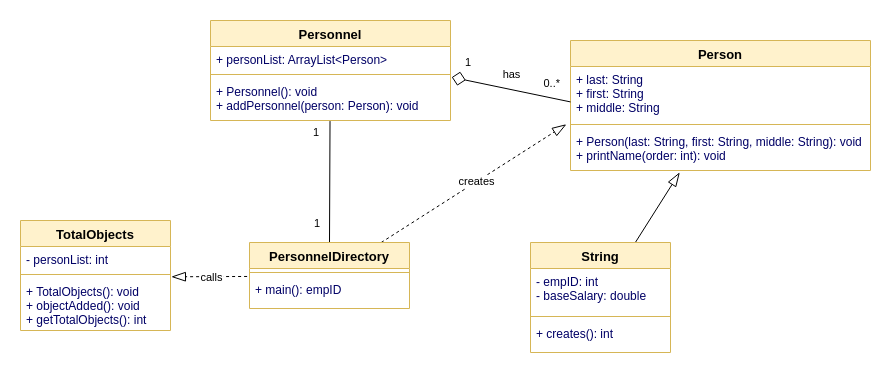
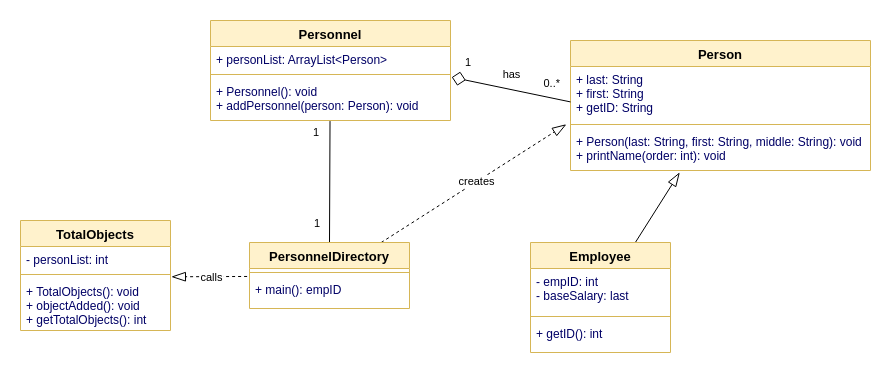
(615, 80) -> (615, 80)
(600, 257) -> (600, 257)
(570, 282) -> (570, 282)
(584, 334) -> (577, 334)
